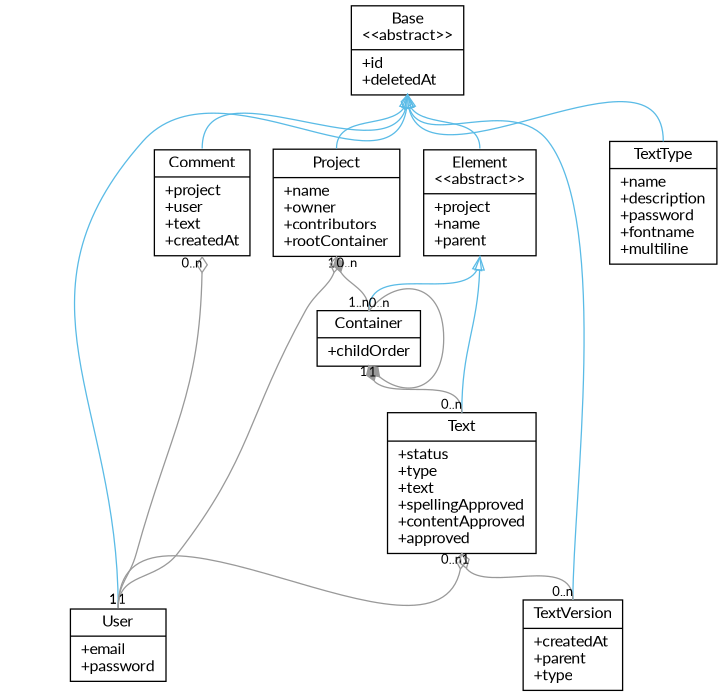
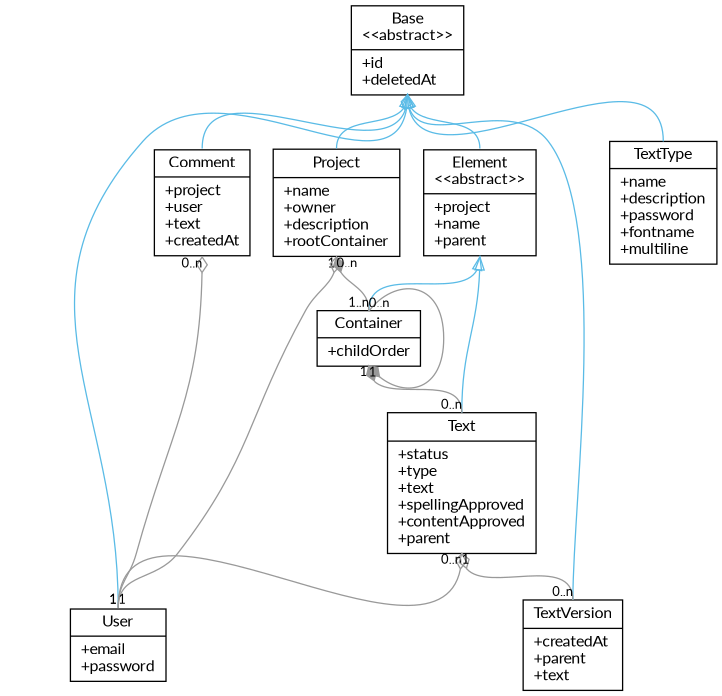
(331, 225) -> (327, 225)
(434, 539) -> (424, 539)
(554, 676) -> (552, 676)
